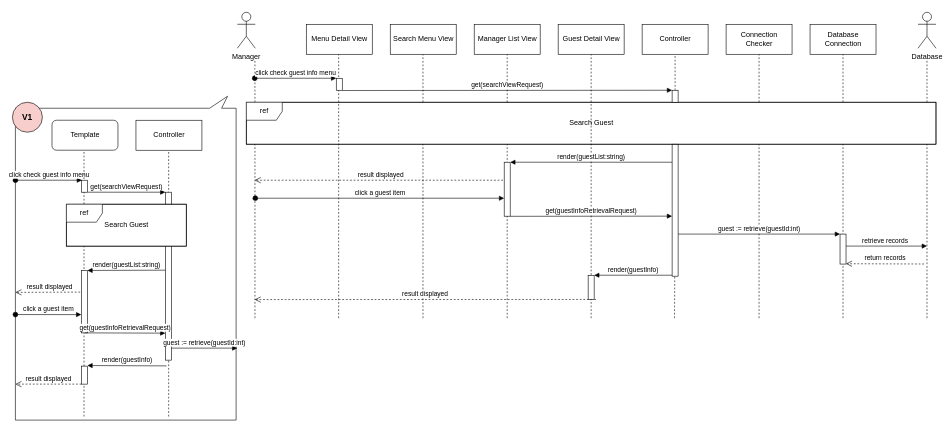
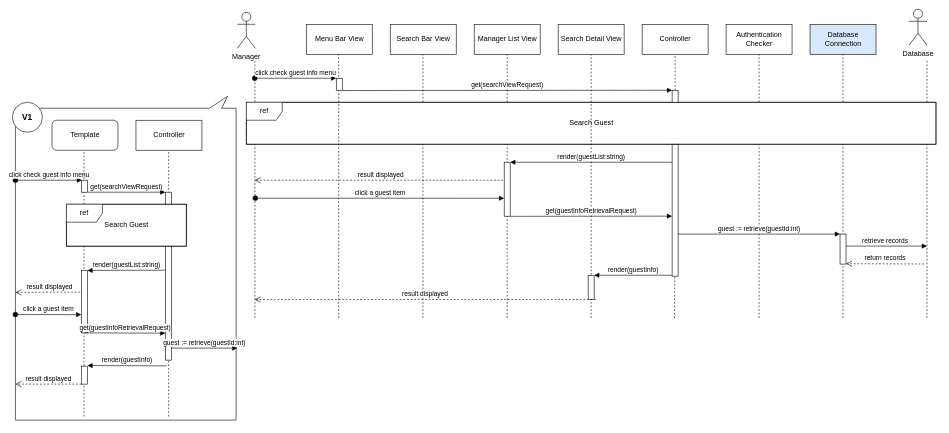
(927, 30) -> (918, 27)
(340, 39) -> (340, 39)
(424, 39) -> (424, 39)
(592, 39) -> (592, 39)
(760, 39) -> (760, 39)
(843, 39) -> (843, 39)
(27, 117) -> (27, 117)
